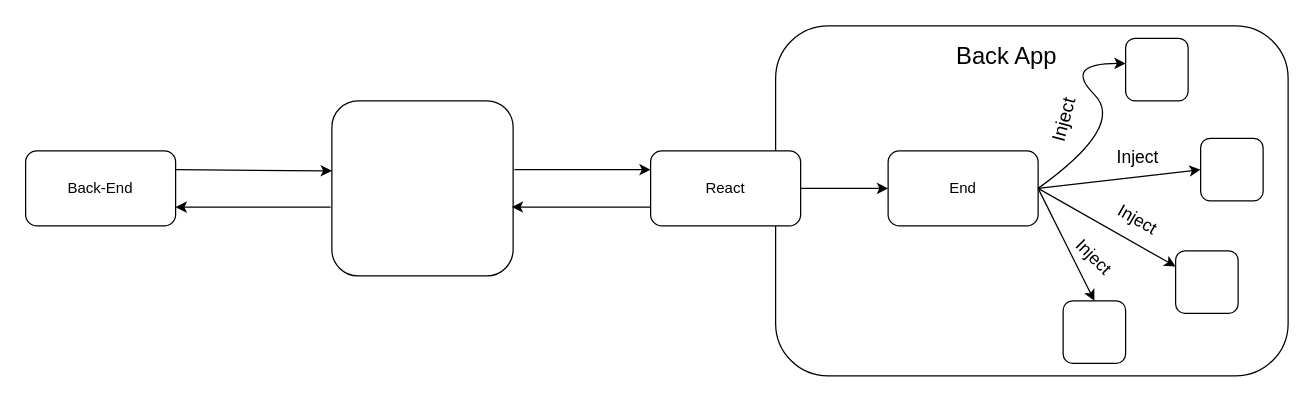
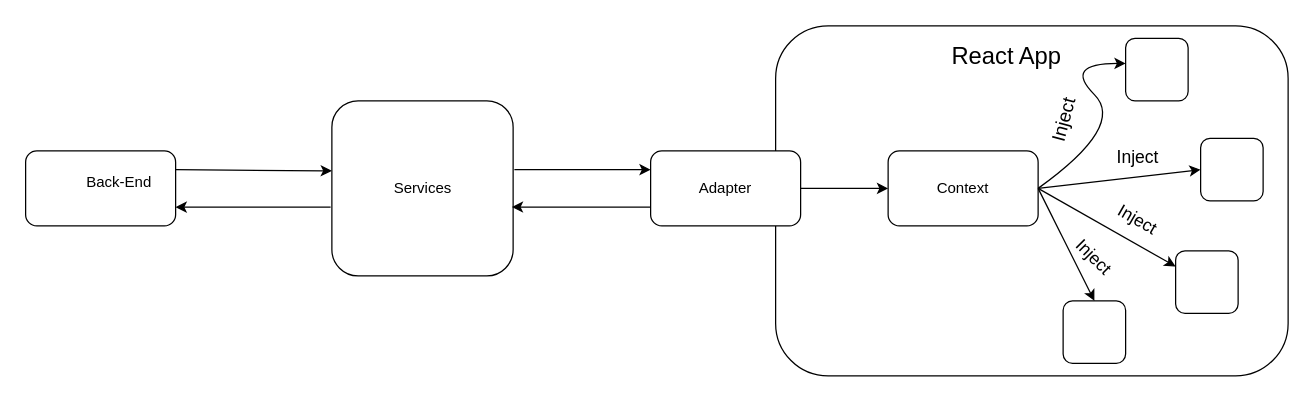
(1007, 57) -> (1007, 57)
(101, 188) -> (119, 182)
none -> (423, 188)
(726, 188) -> (726, 188)
(963, 188) -> (963, 188)
